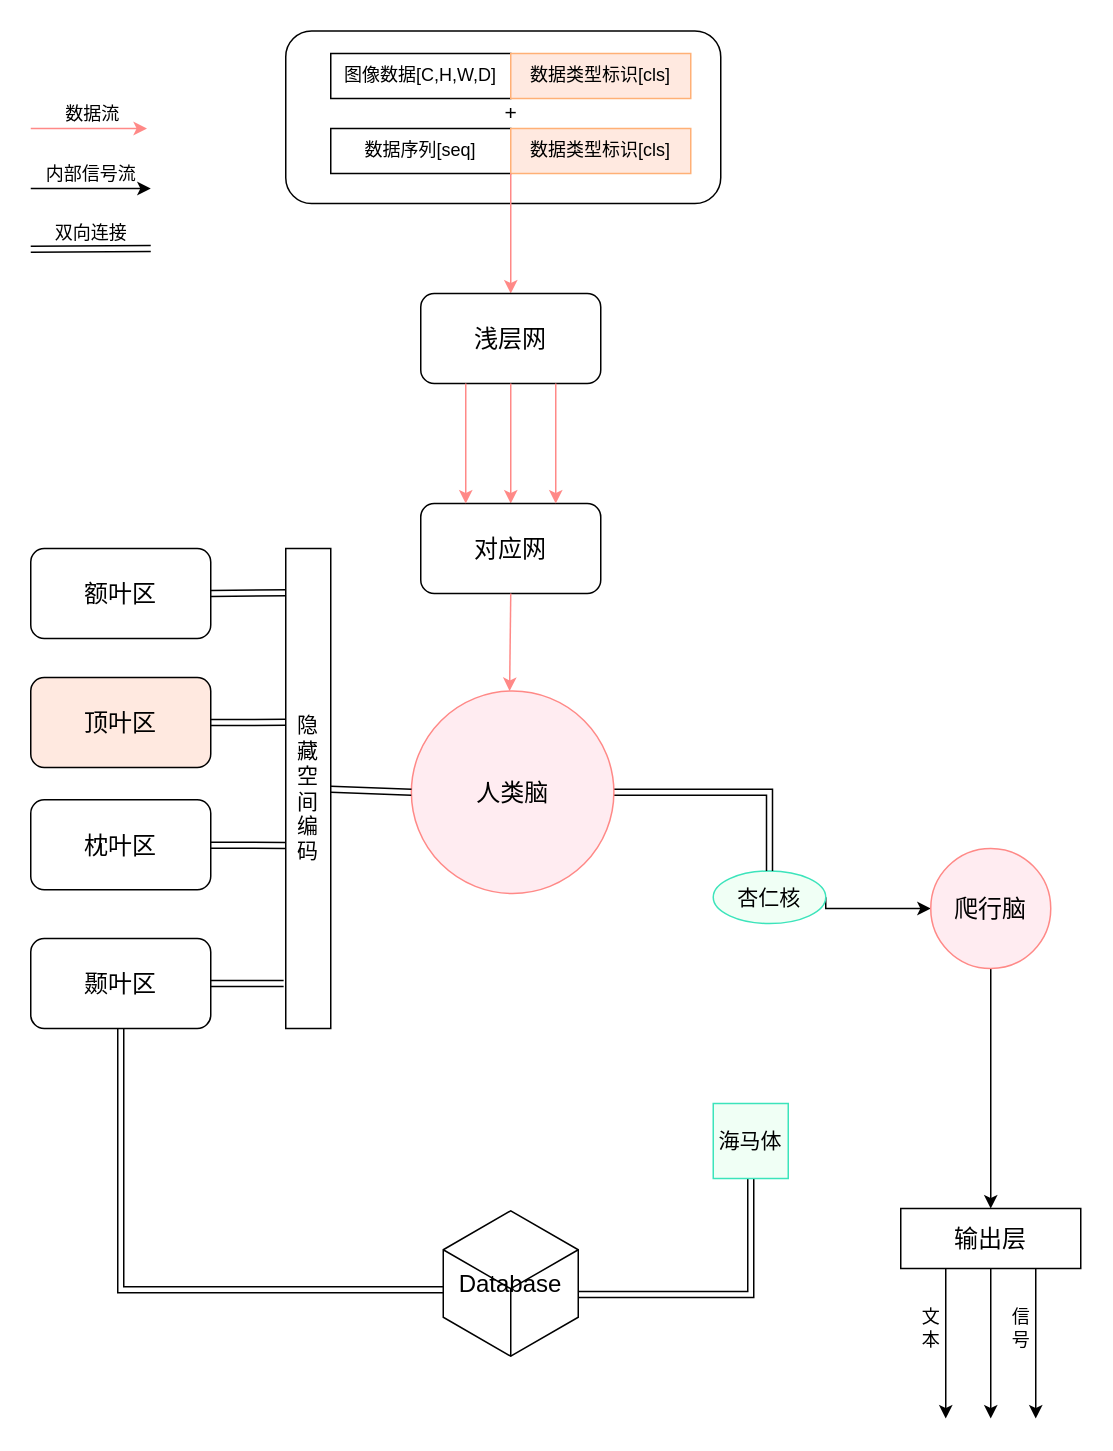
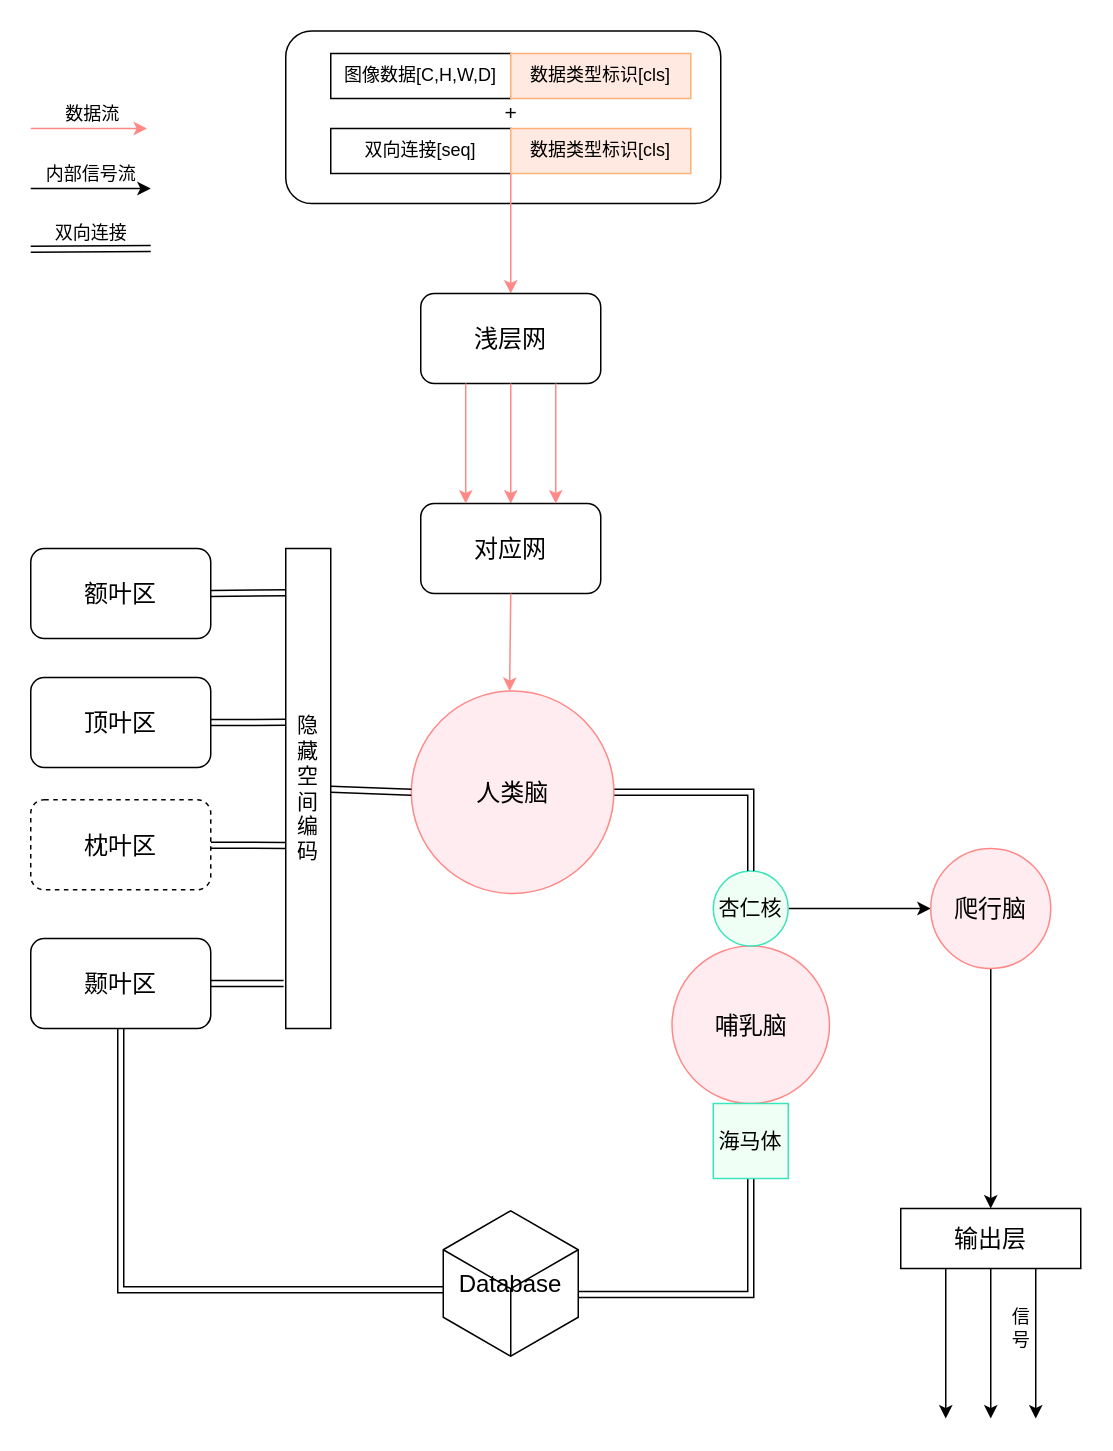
(421, 151) -> (421, 151)
(121, 722) -> (121, 722)
(121, 845) -> (121, 845)
(770, 897) -> (751, 908)
none -> (751, 1025)
(931, 1328) -> none
